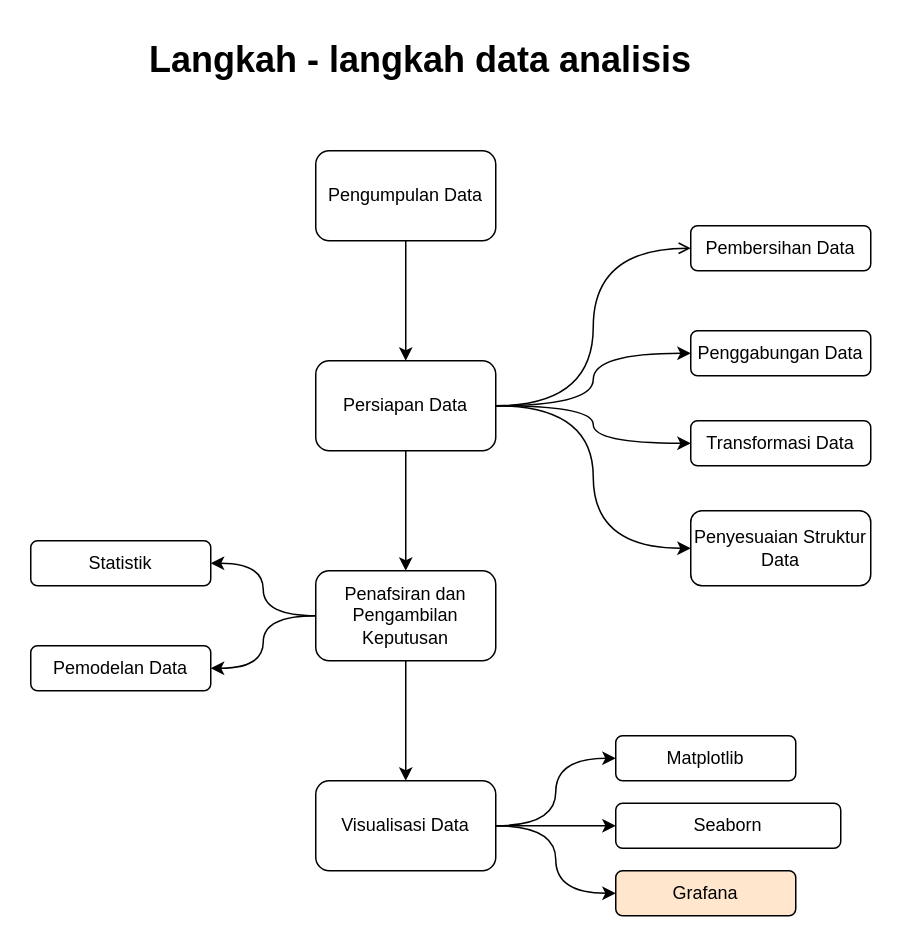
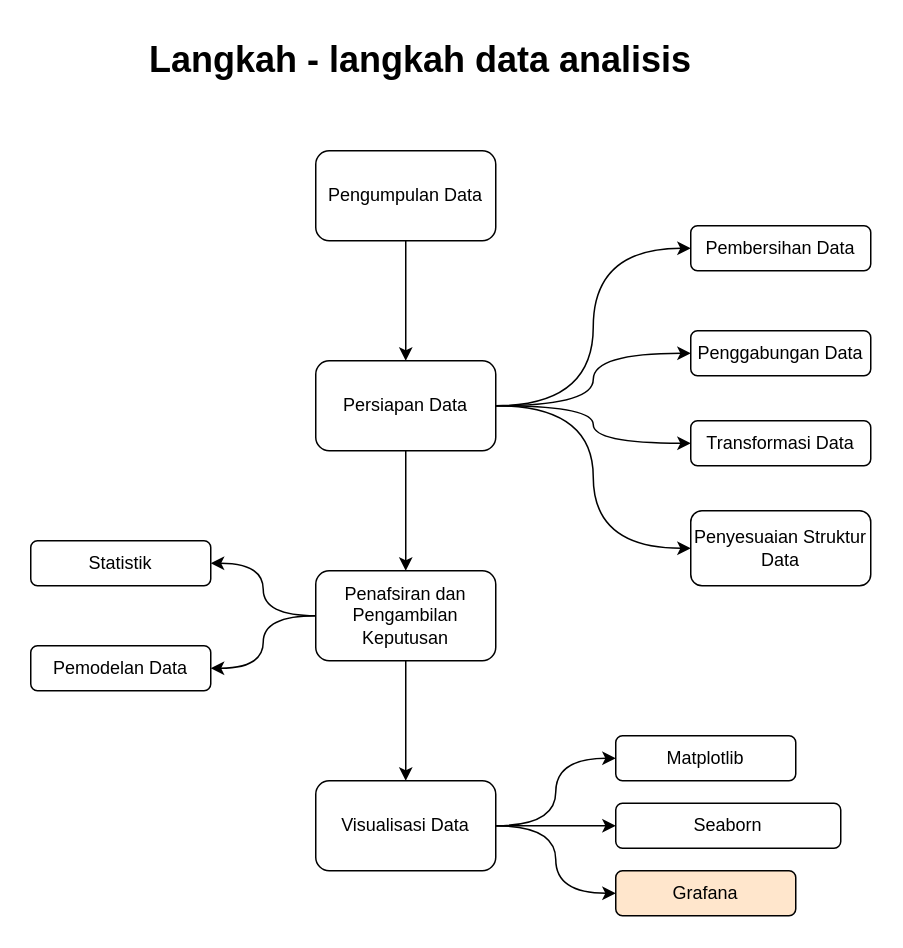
(637, 257) -> (634, 256)
